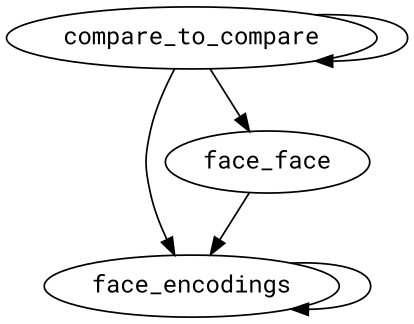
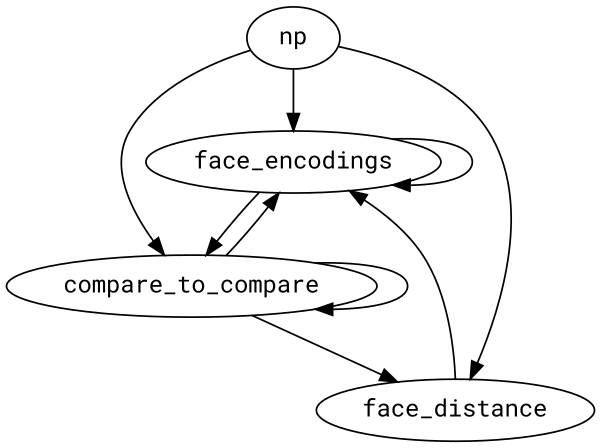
none -> (293, 38)
(268, 162) -> (455, 410)
none -> (237, 216)
